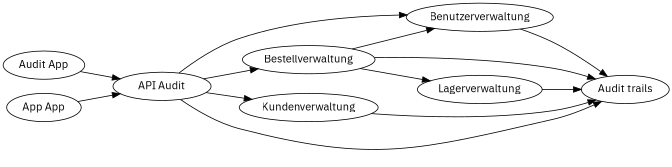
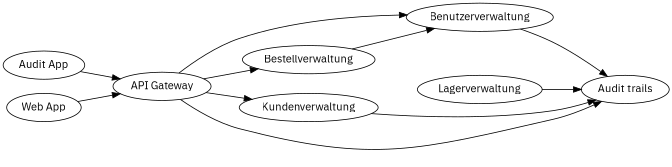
(482, 60) -> none
(391, 74) -> none
(162, 86) -> (162, 86)
(44, 108) -> (44, 108)
